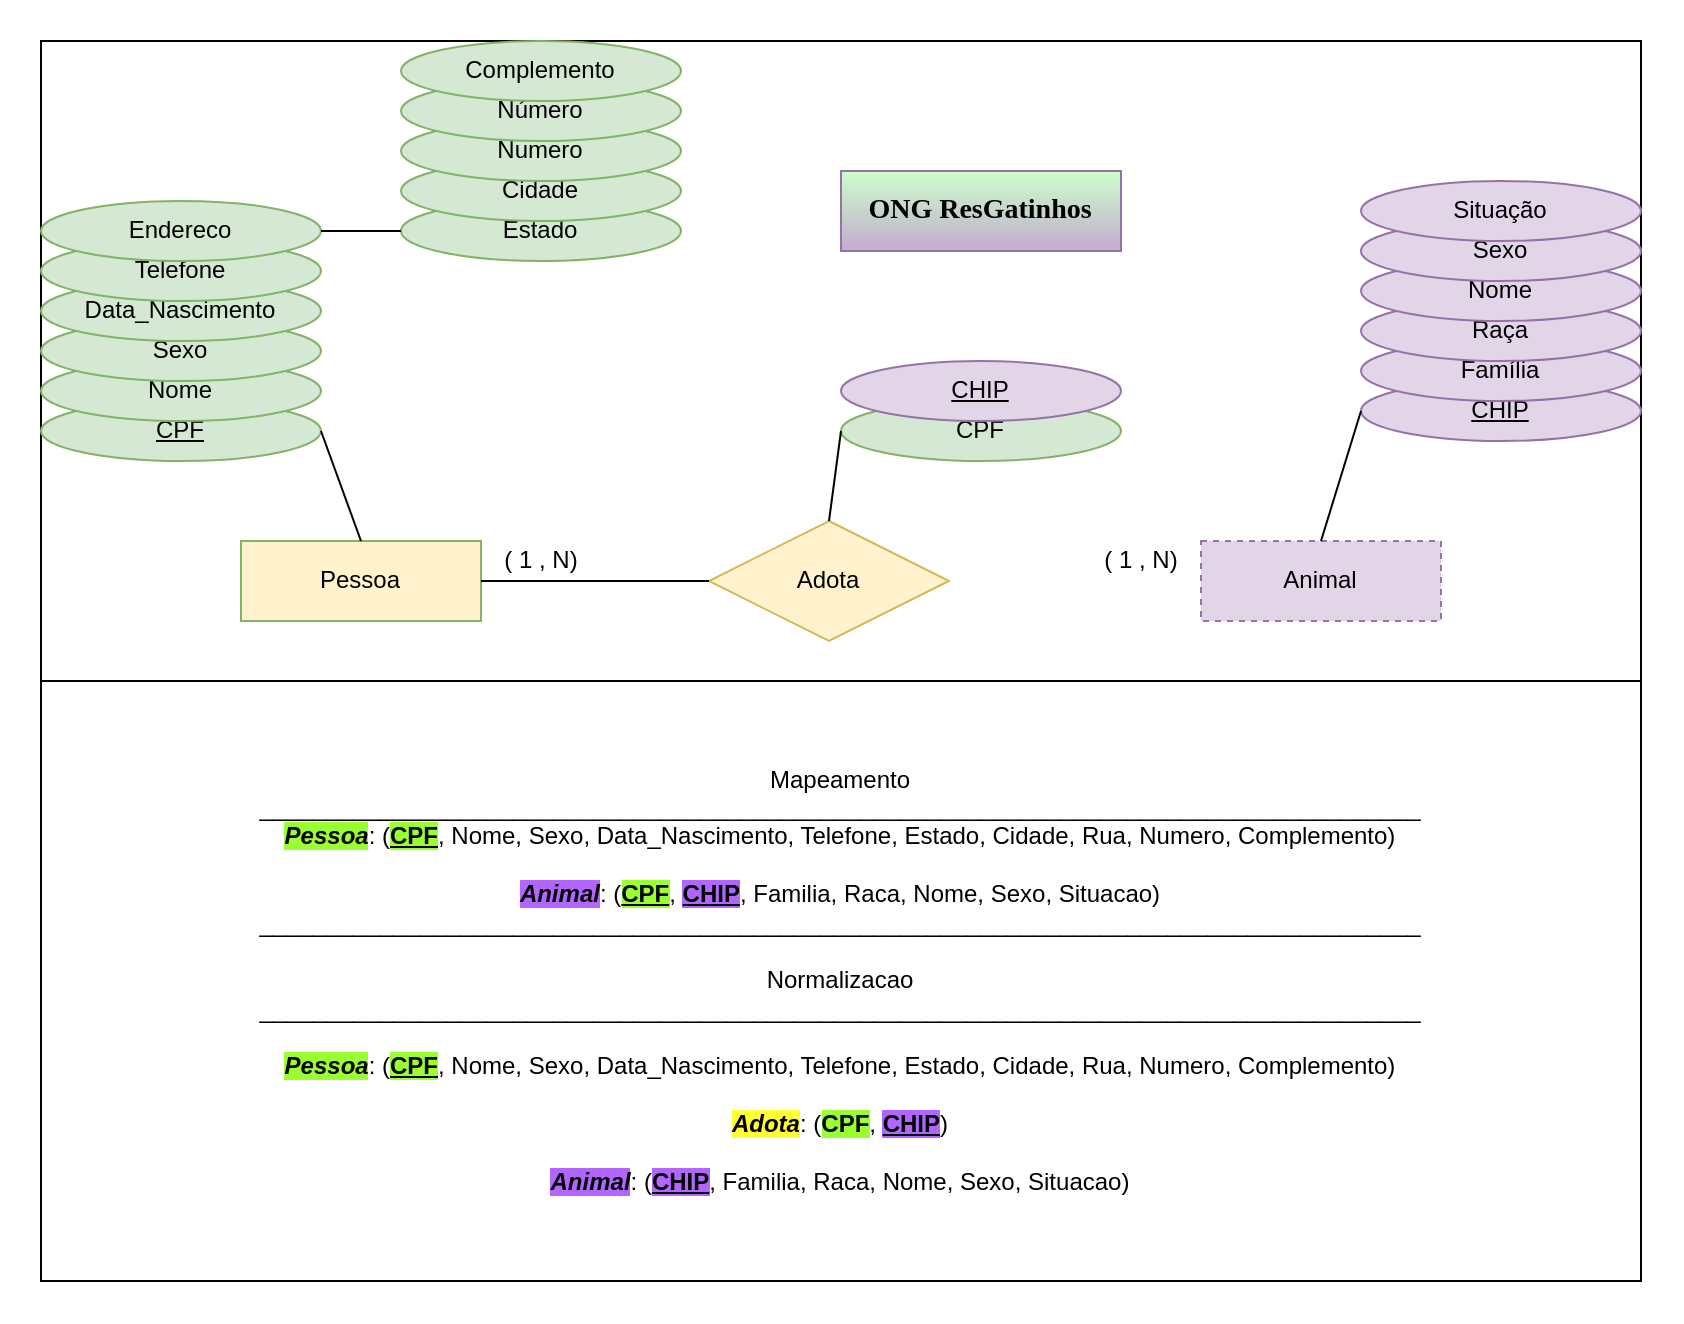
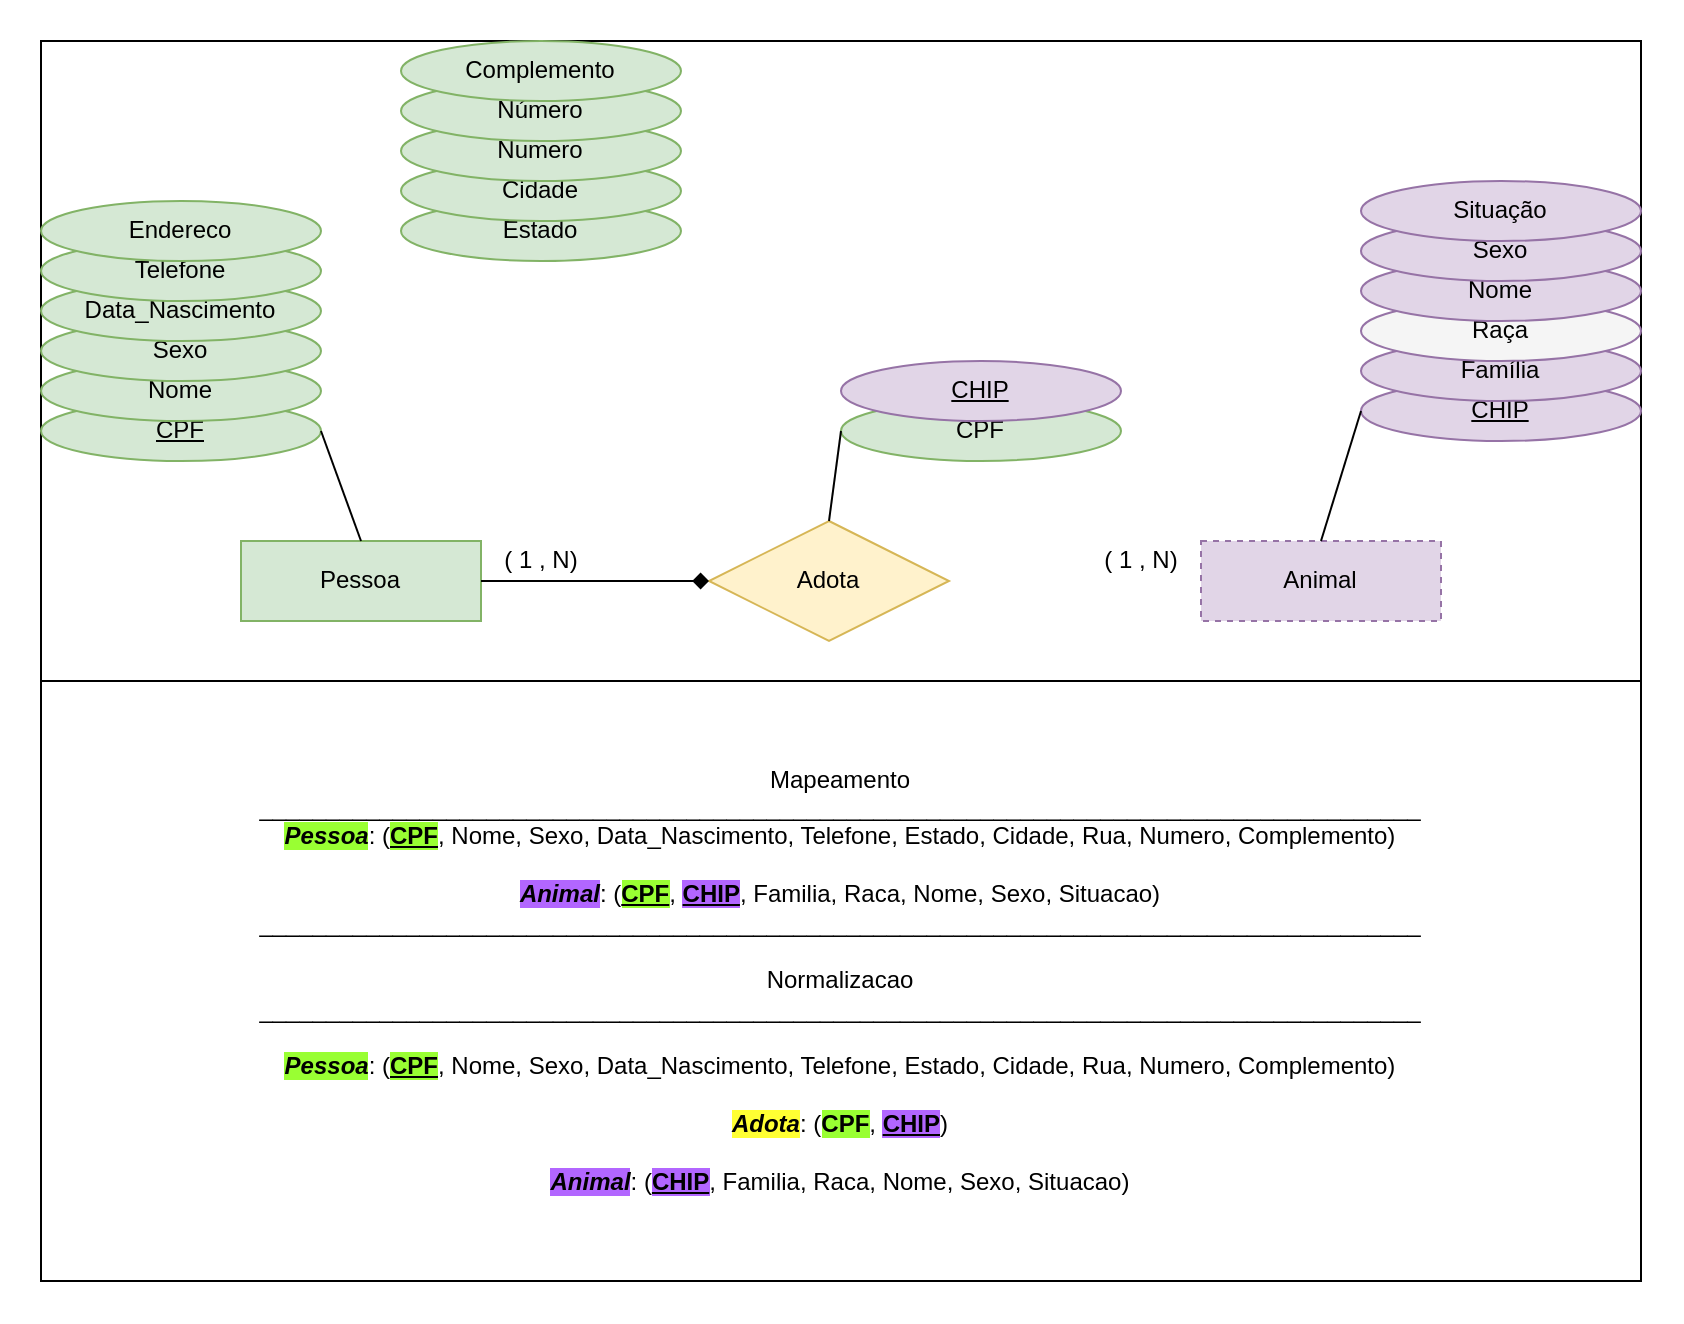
(981, 211) -> none
(361, 231) -> none
(1501, 331) -> (1501, 331)
(361, 581) -> (361, 581)
(700, 581) -> (693, 581)
